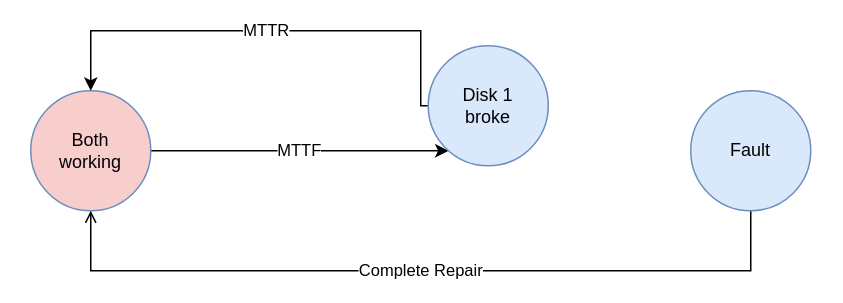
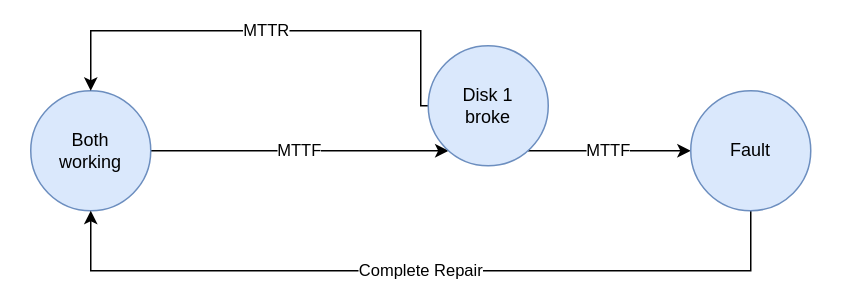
(91, 151) -> (91, 151)
none -> (605, 151)
(91, 219) -> (91, 222)
